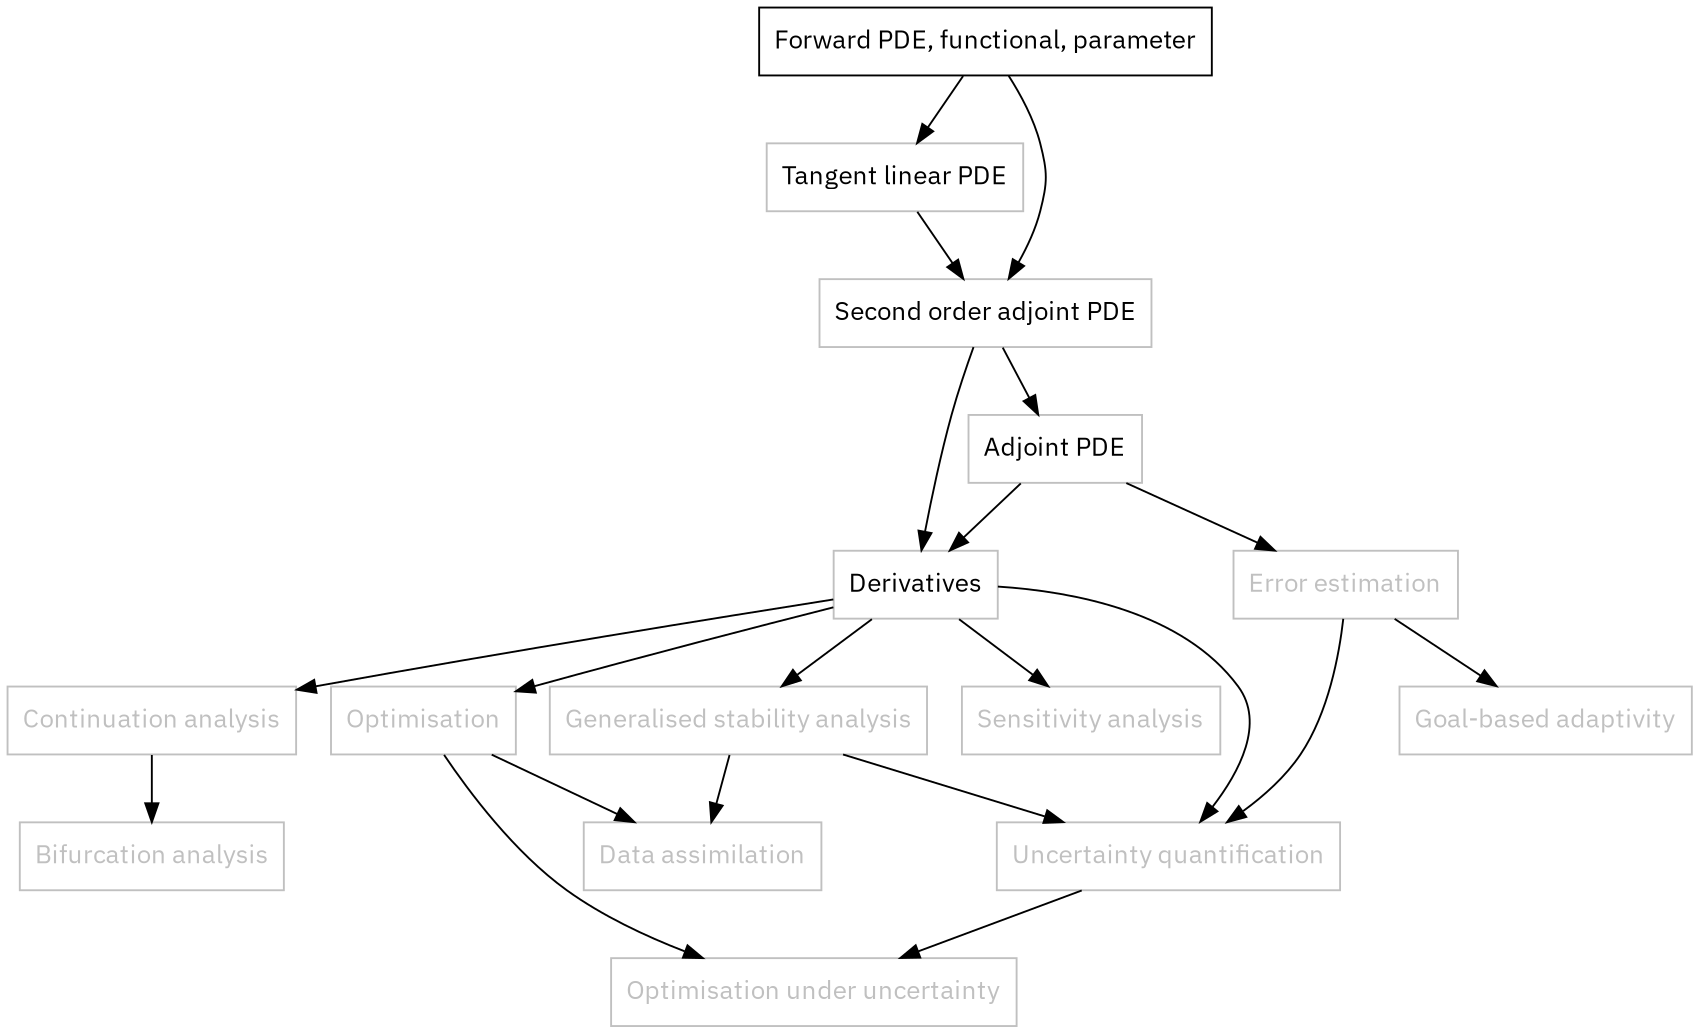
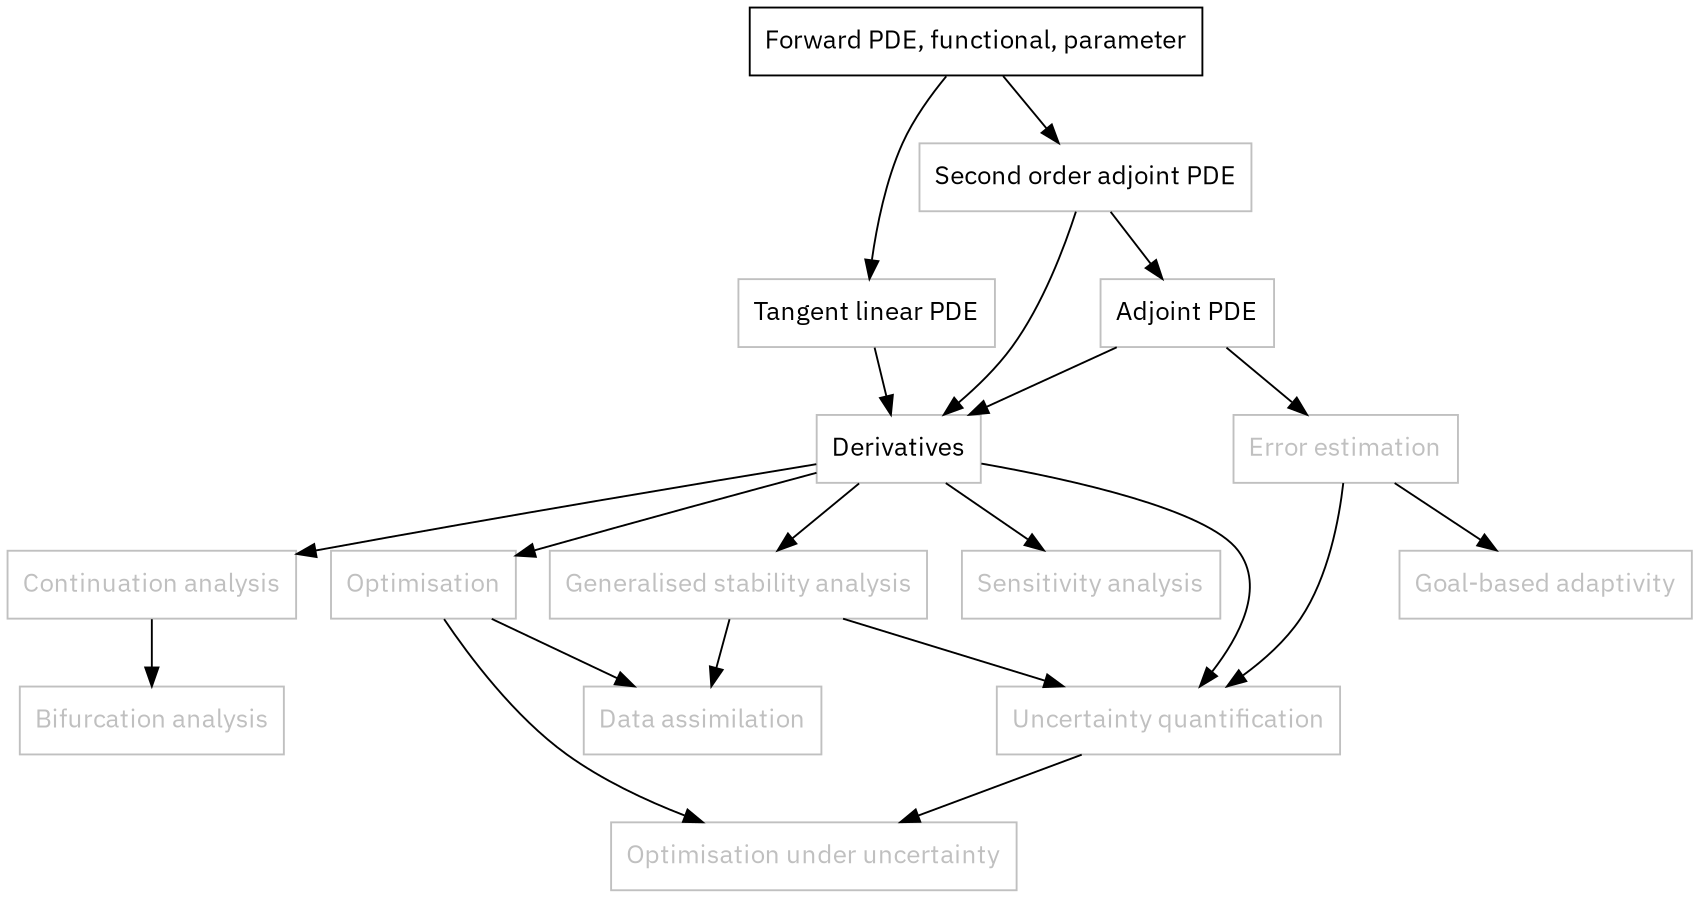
(935, 238) -> (881, 372)
